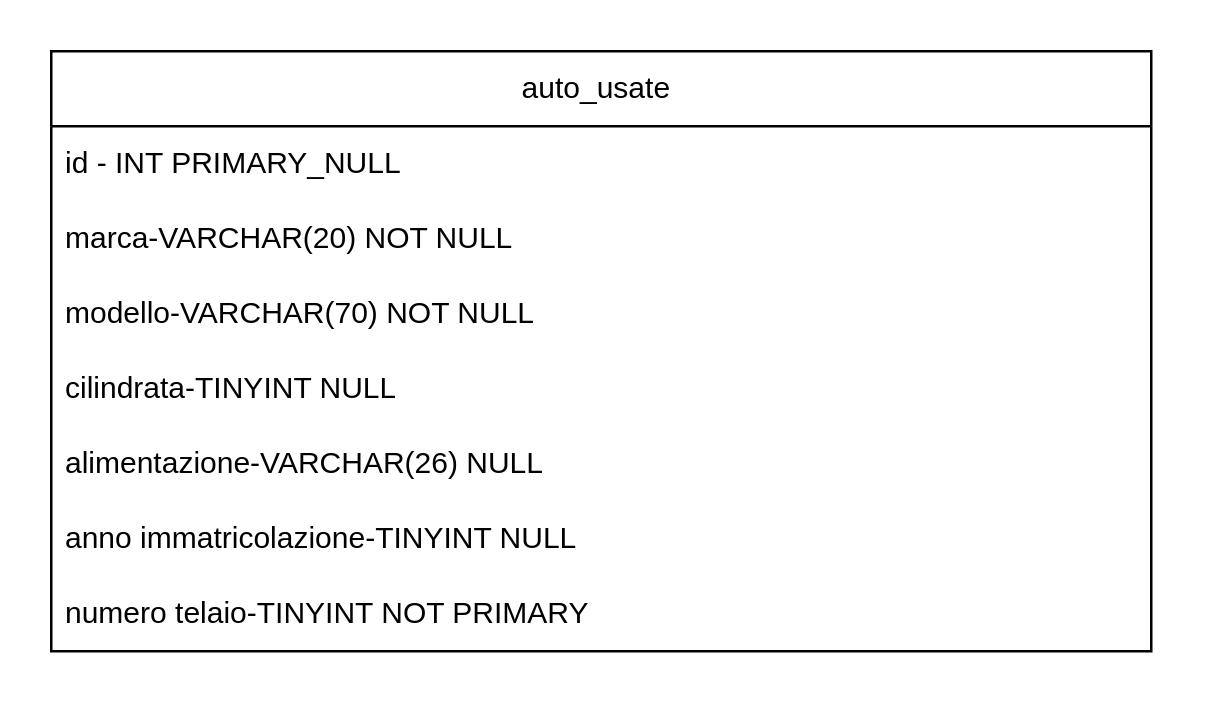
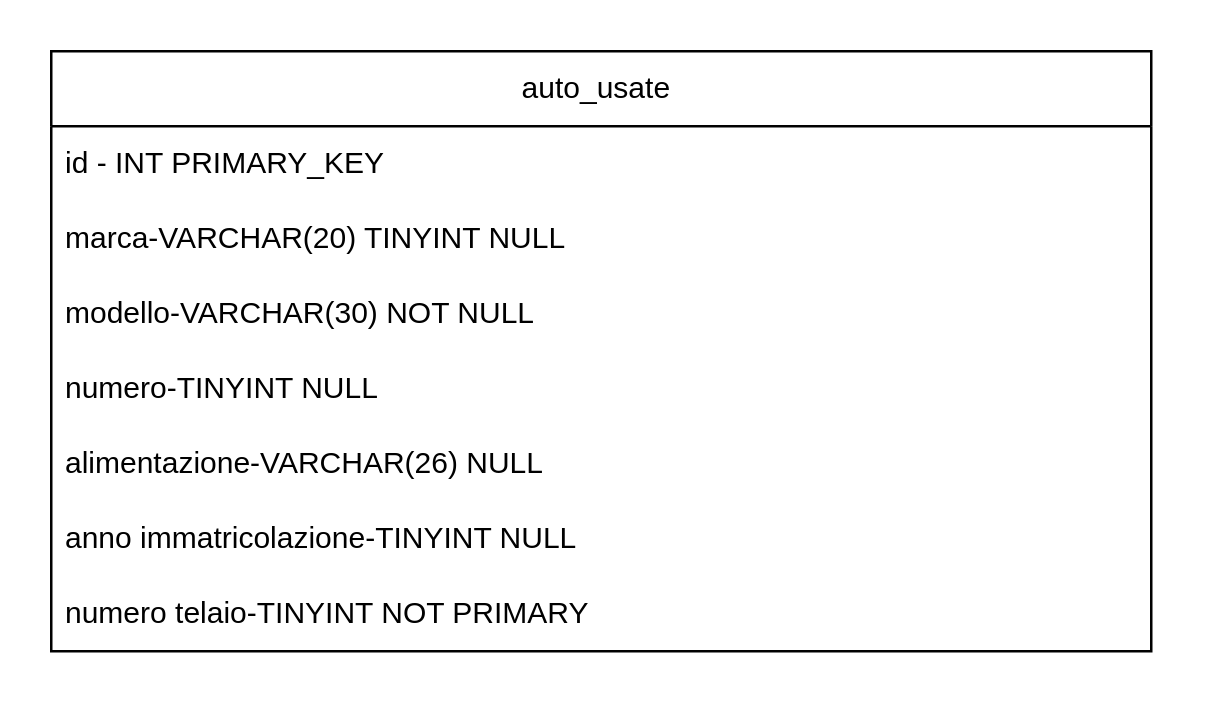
(227, 164) -> (219, 164)
(277, 239) -> (310, 239)
(286, 314) -> (286, 314)
(244, 389) -> (222, 389)
